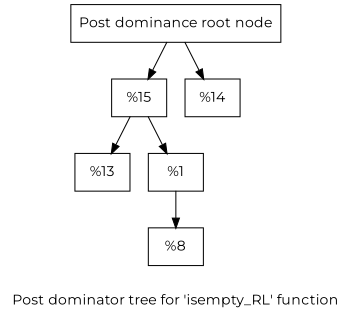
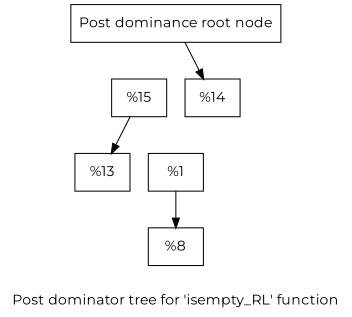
(160, 56) -> none
(155, 130) -> none
